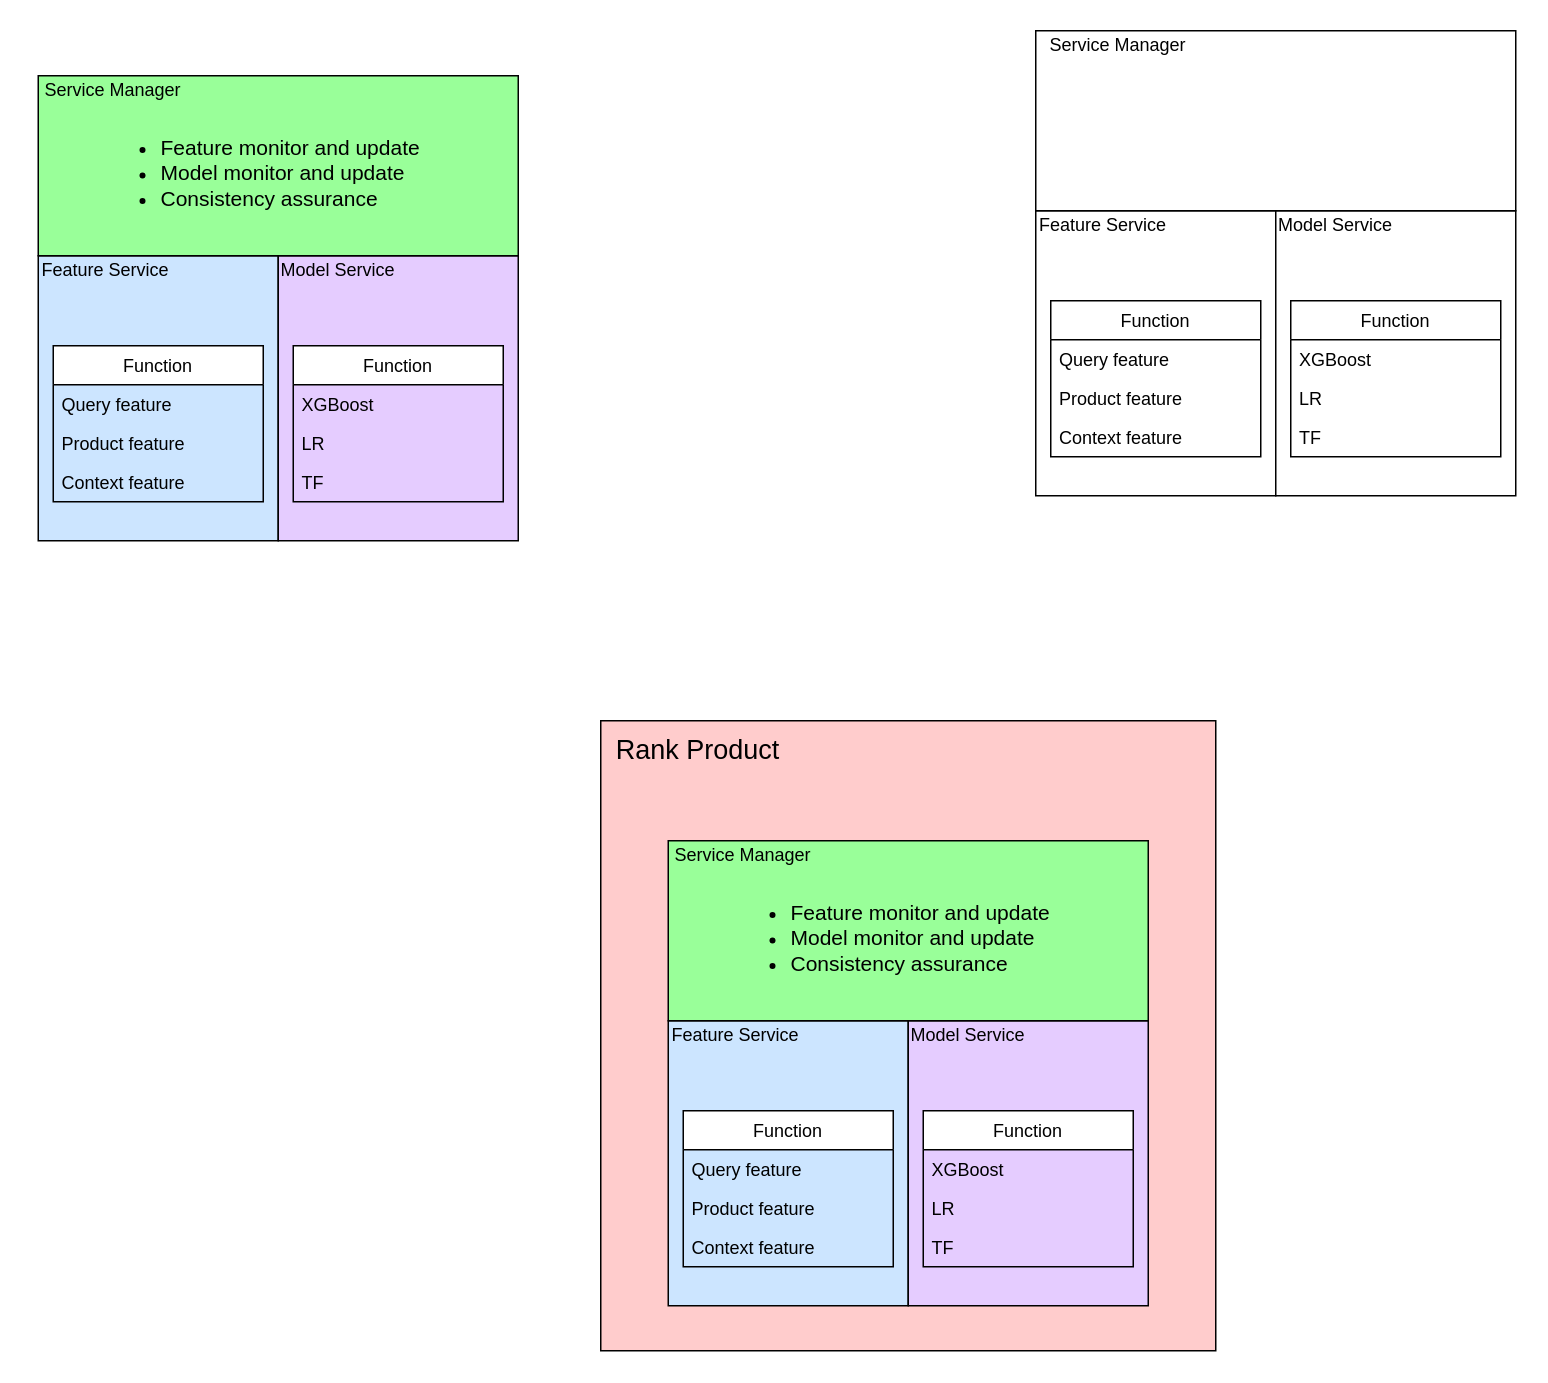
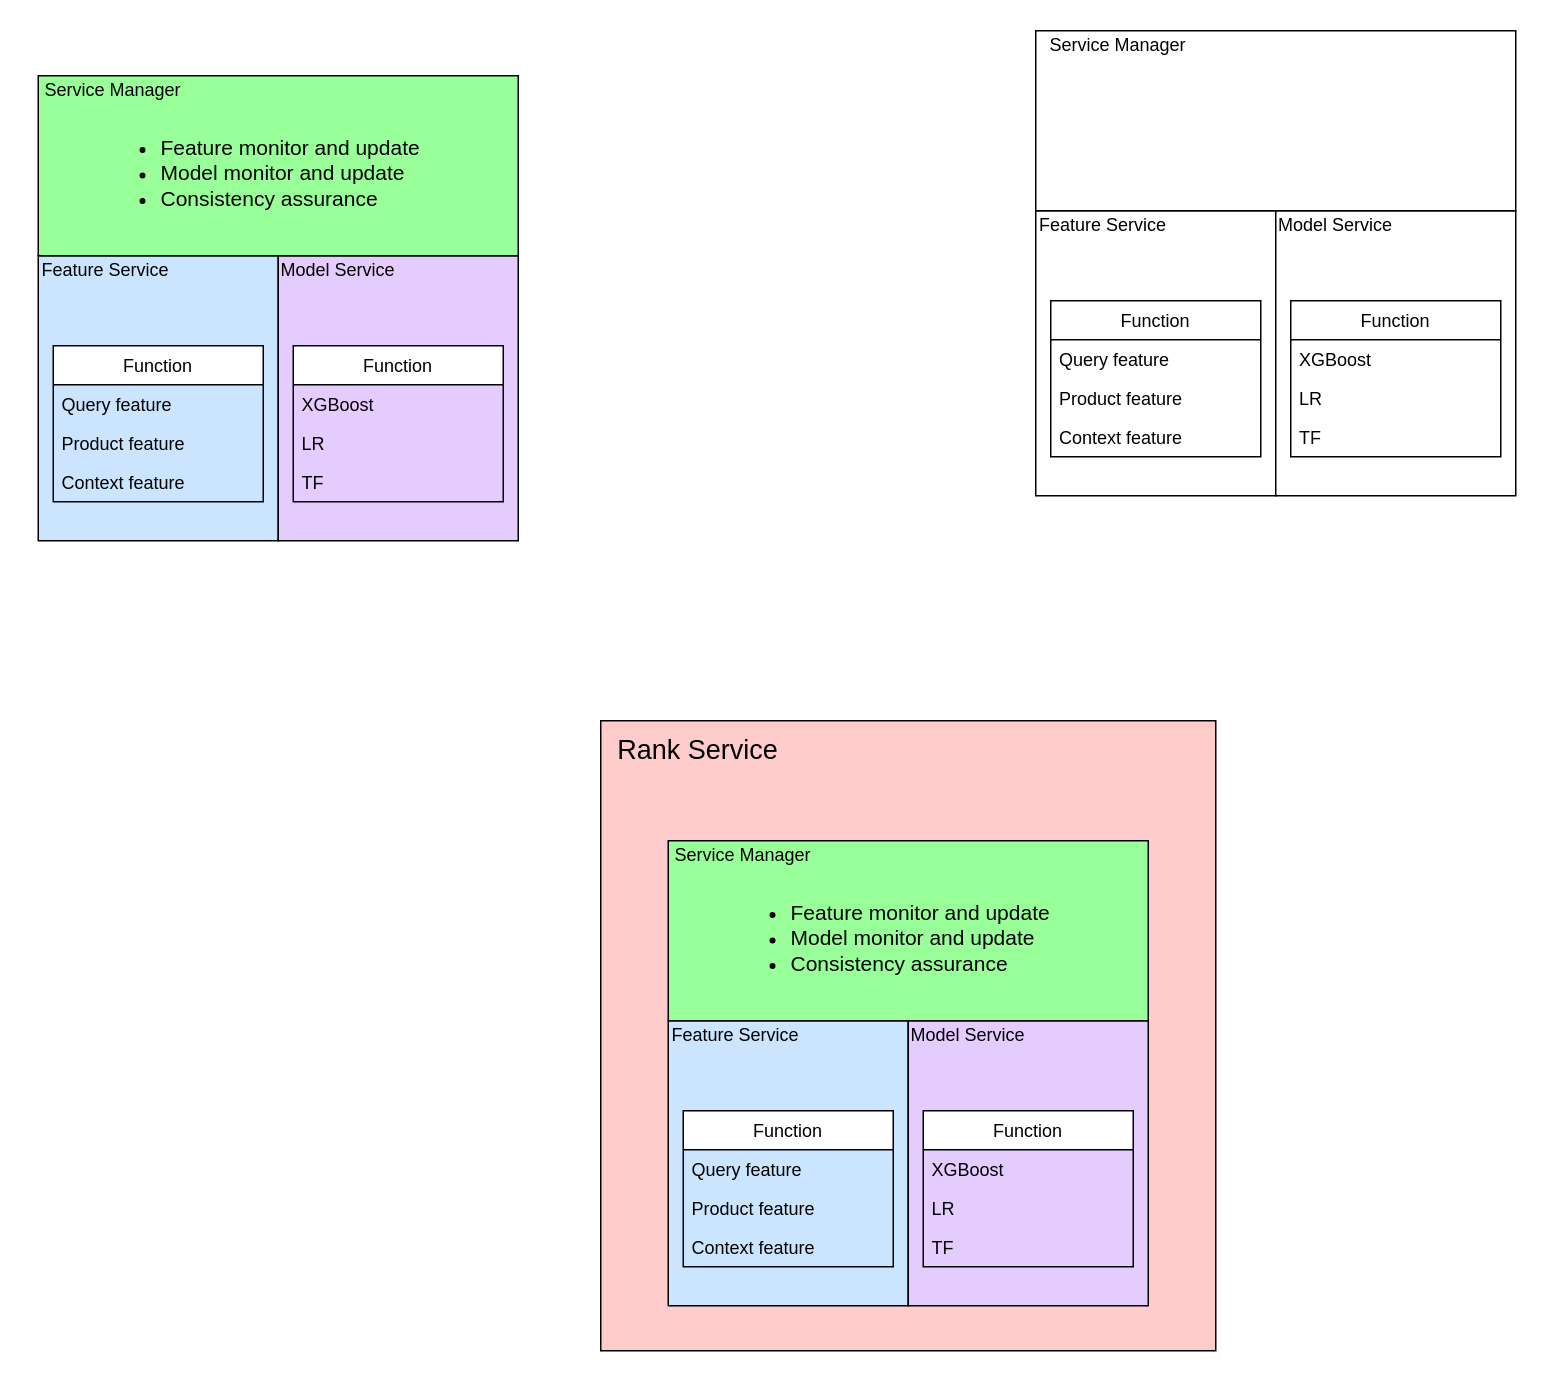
(698, 751) -> (698, 751)
